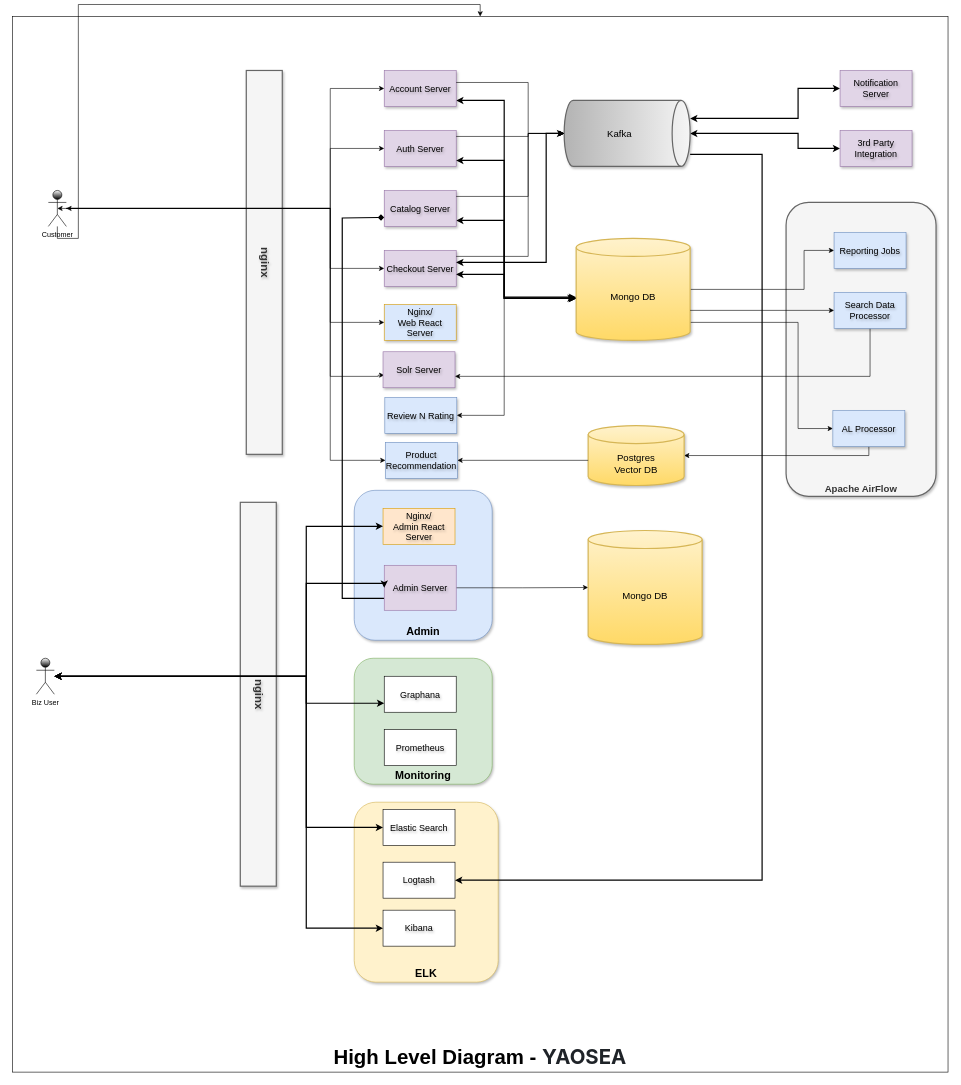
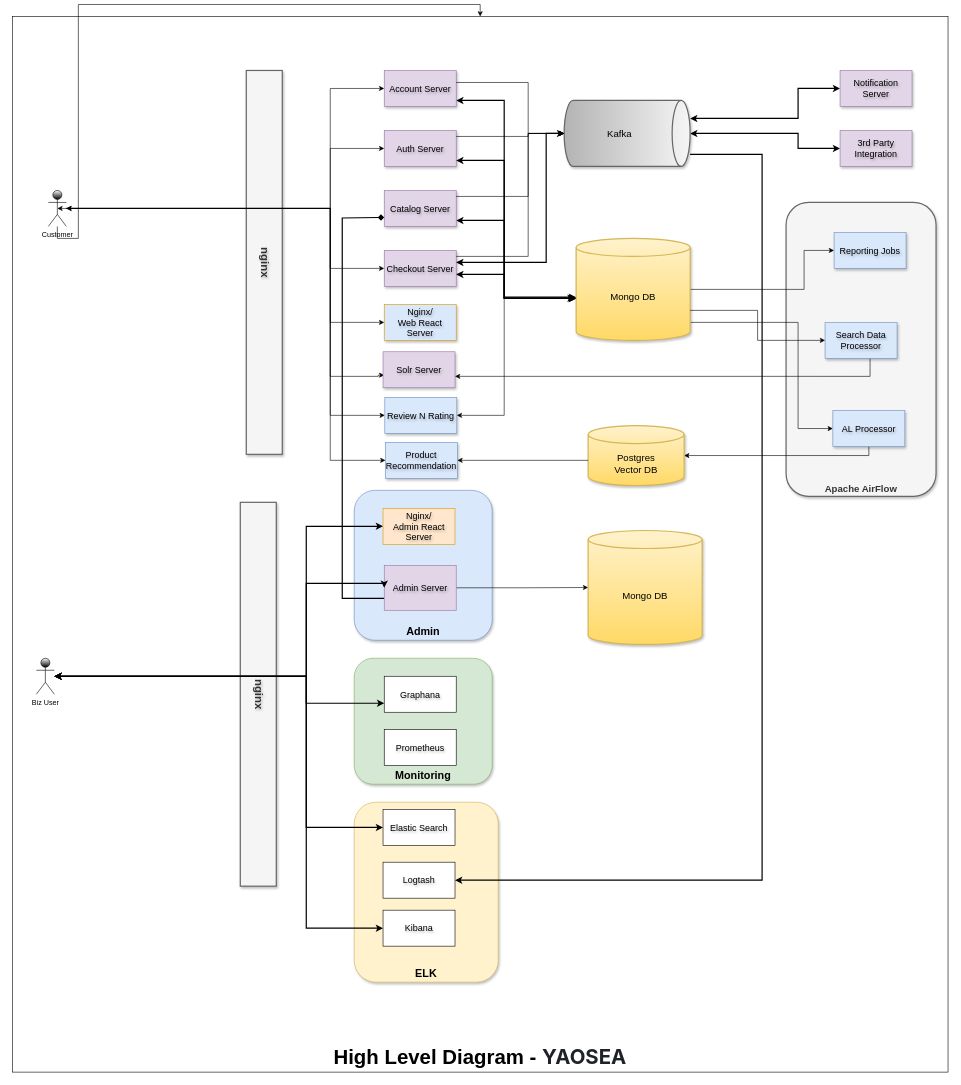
(870, 311) -> (861, 341)
none -> (357, 416)
